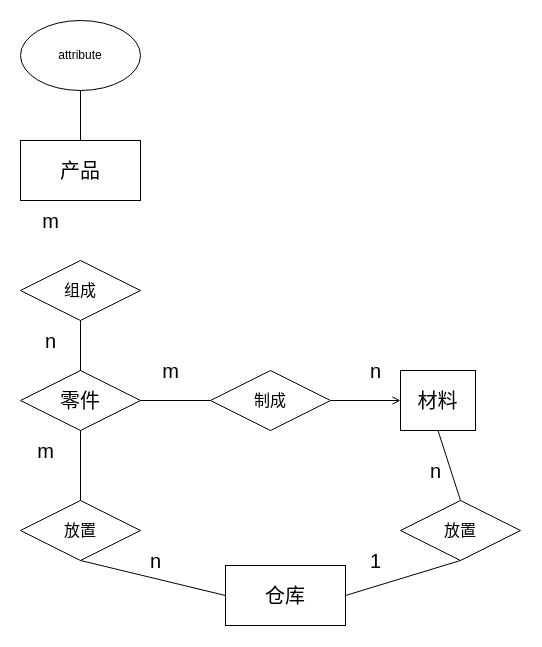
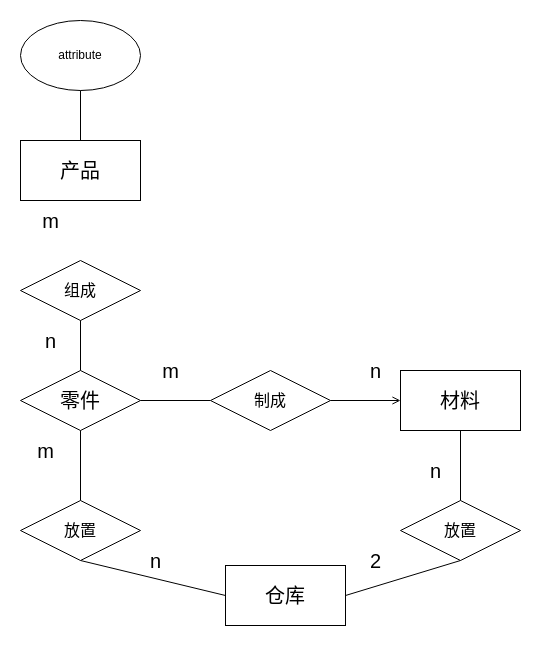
(438, 401) -> (461, 401)
(376, 561) -> (376, 561)
